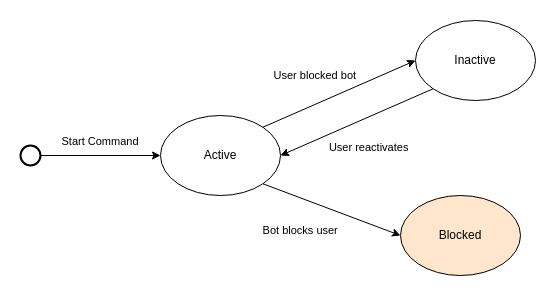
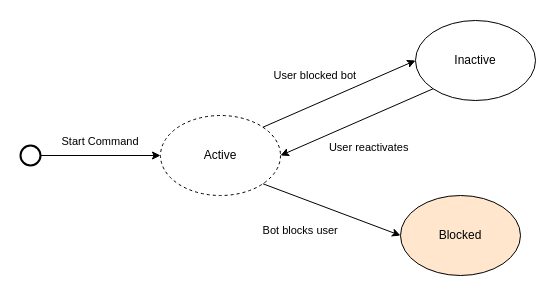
(221, 156) -> (221, 156)
